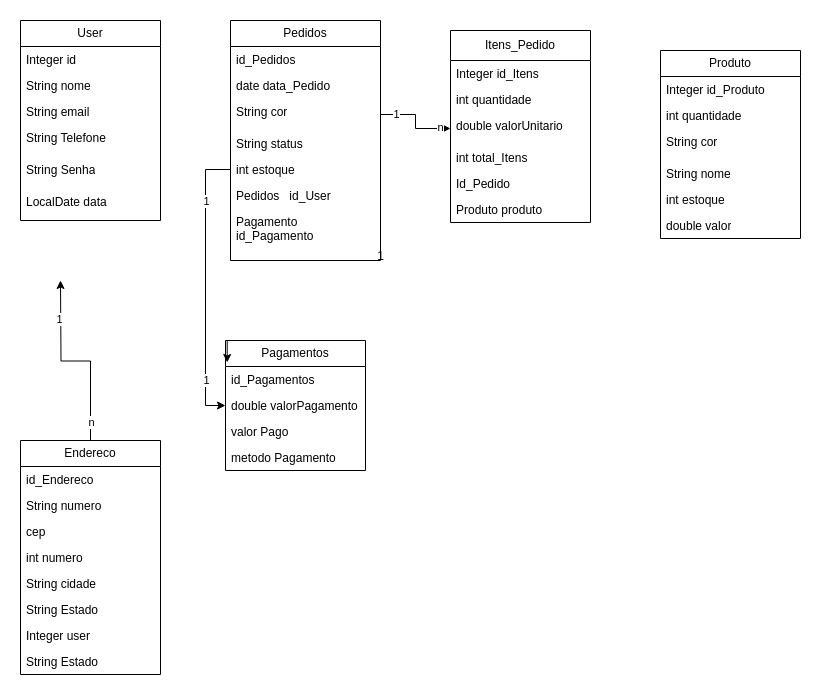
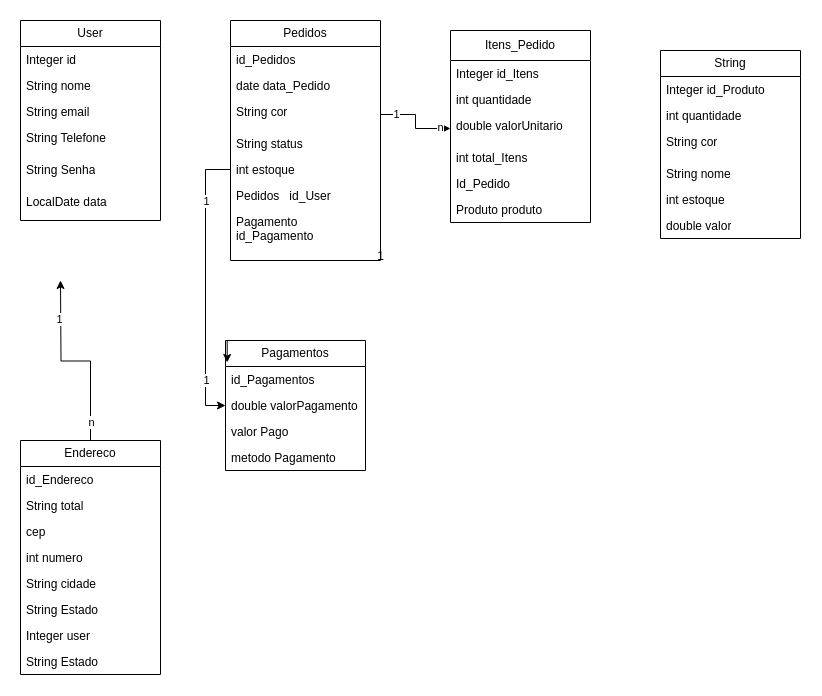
(731, 64) -> (731, 64)
(67, 507) -> (62, 507)
